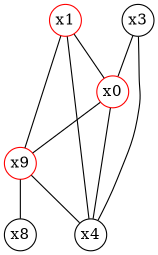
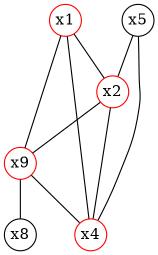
(138, 20) -> (138, 20)
(113, 92) -> (113, 92)
(91, 235) -> (91, 235)
